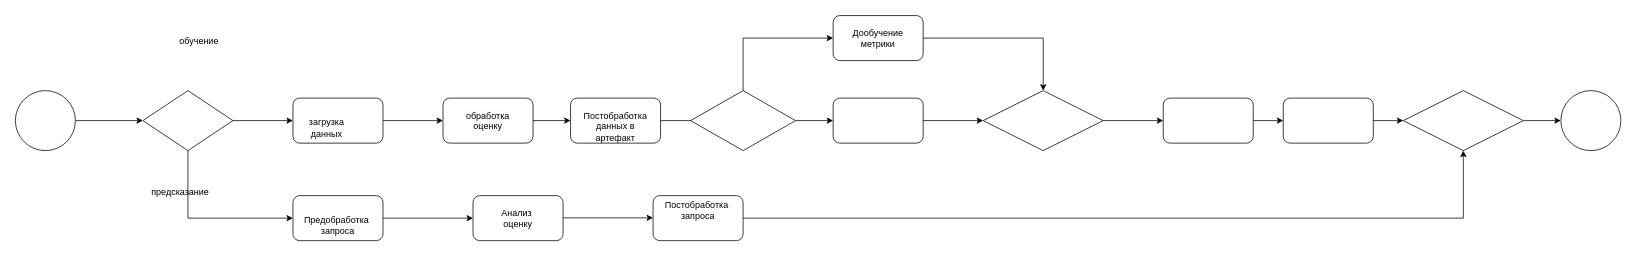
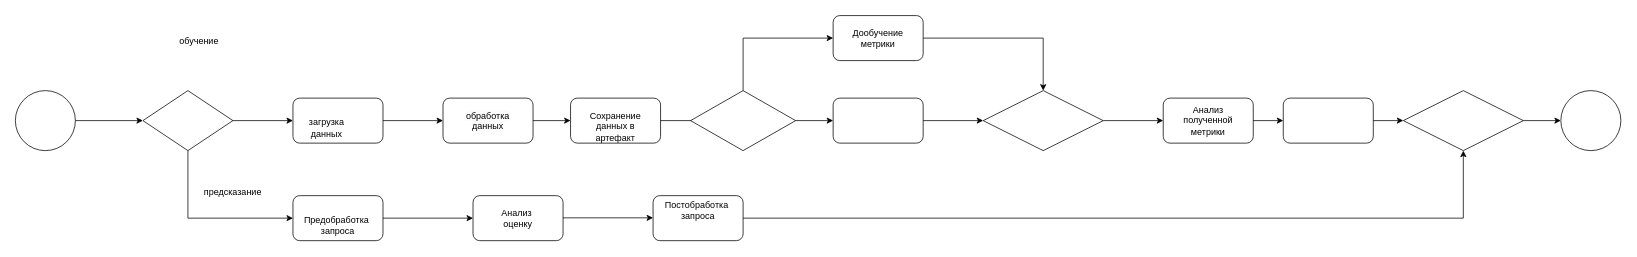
none -> (1208, 120)
(488, 121) -> (488, 121)
(615, 127) -> (615, 121)
(180, 192) -> (233, 192)
